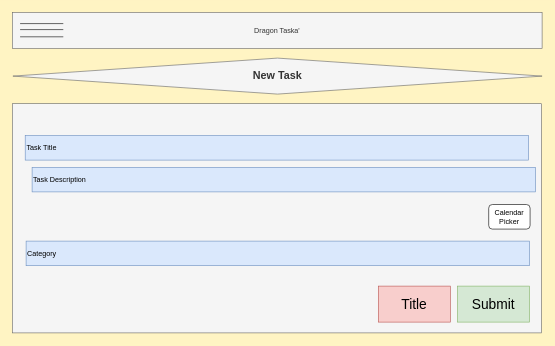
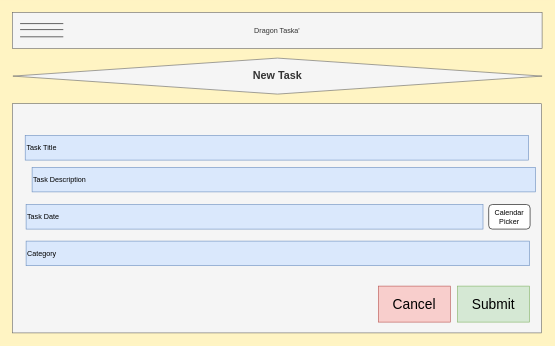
none -> (255, 217)
(414, 304) -> (414, 304)
